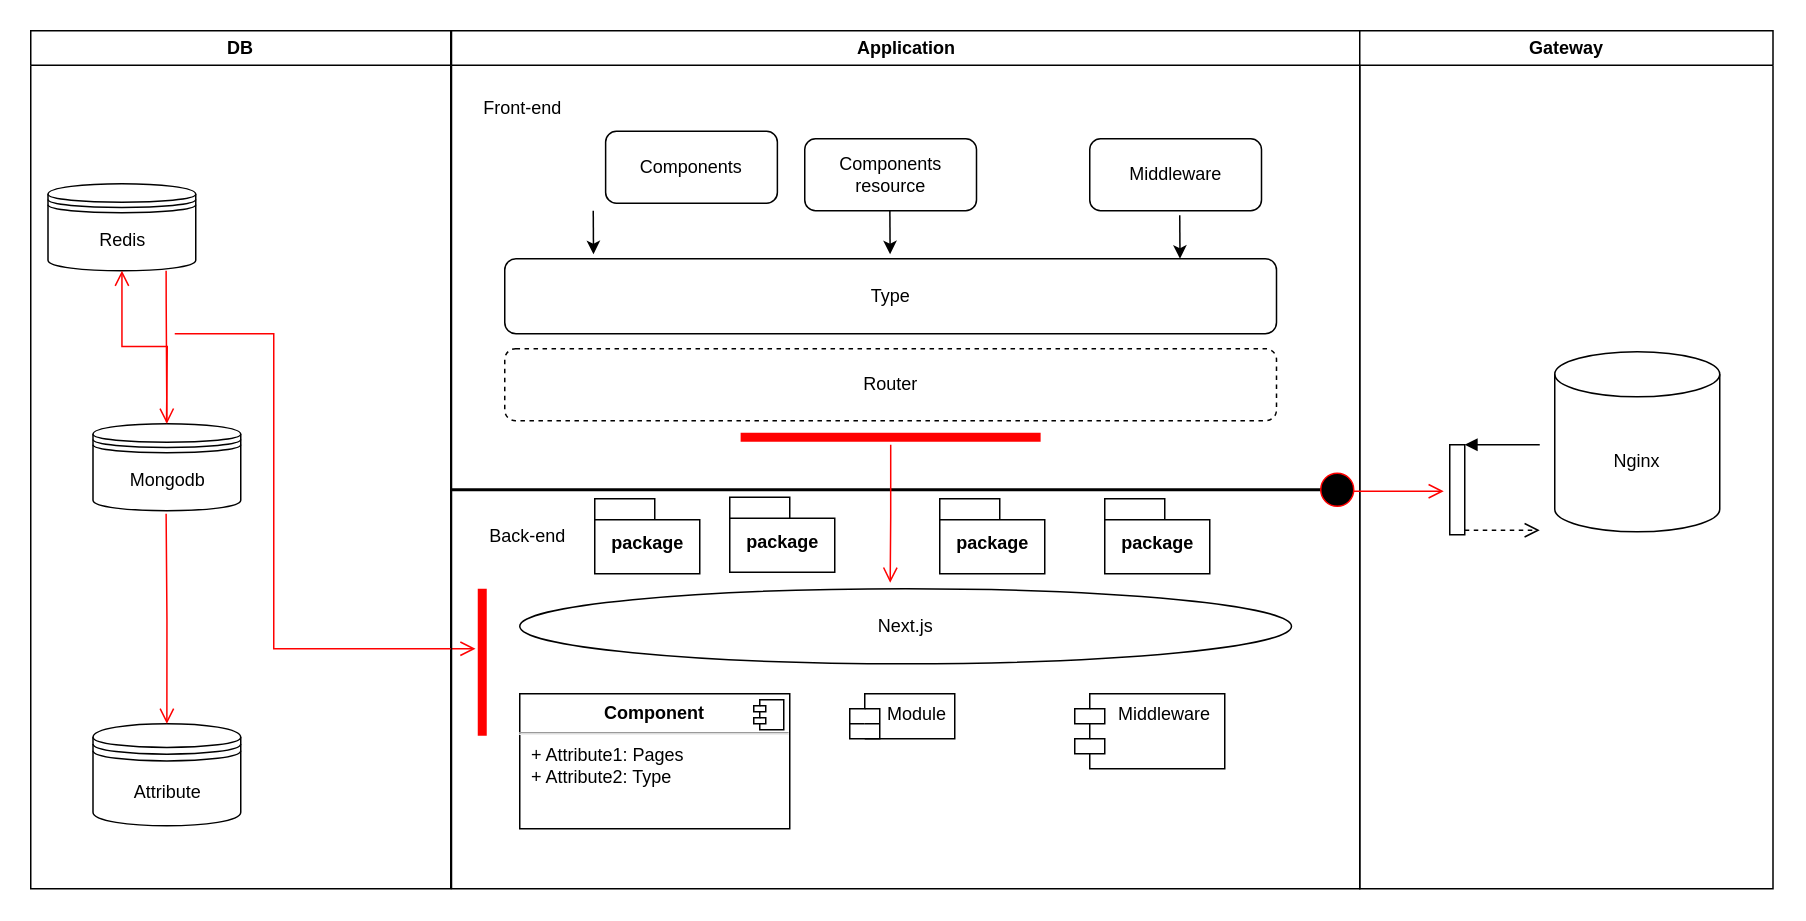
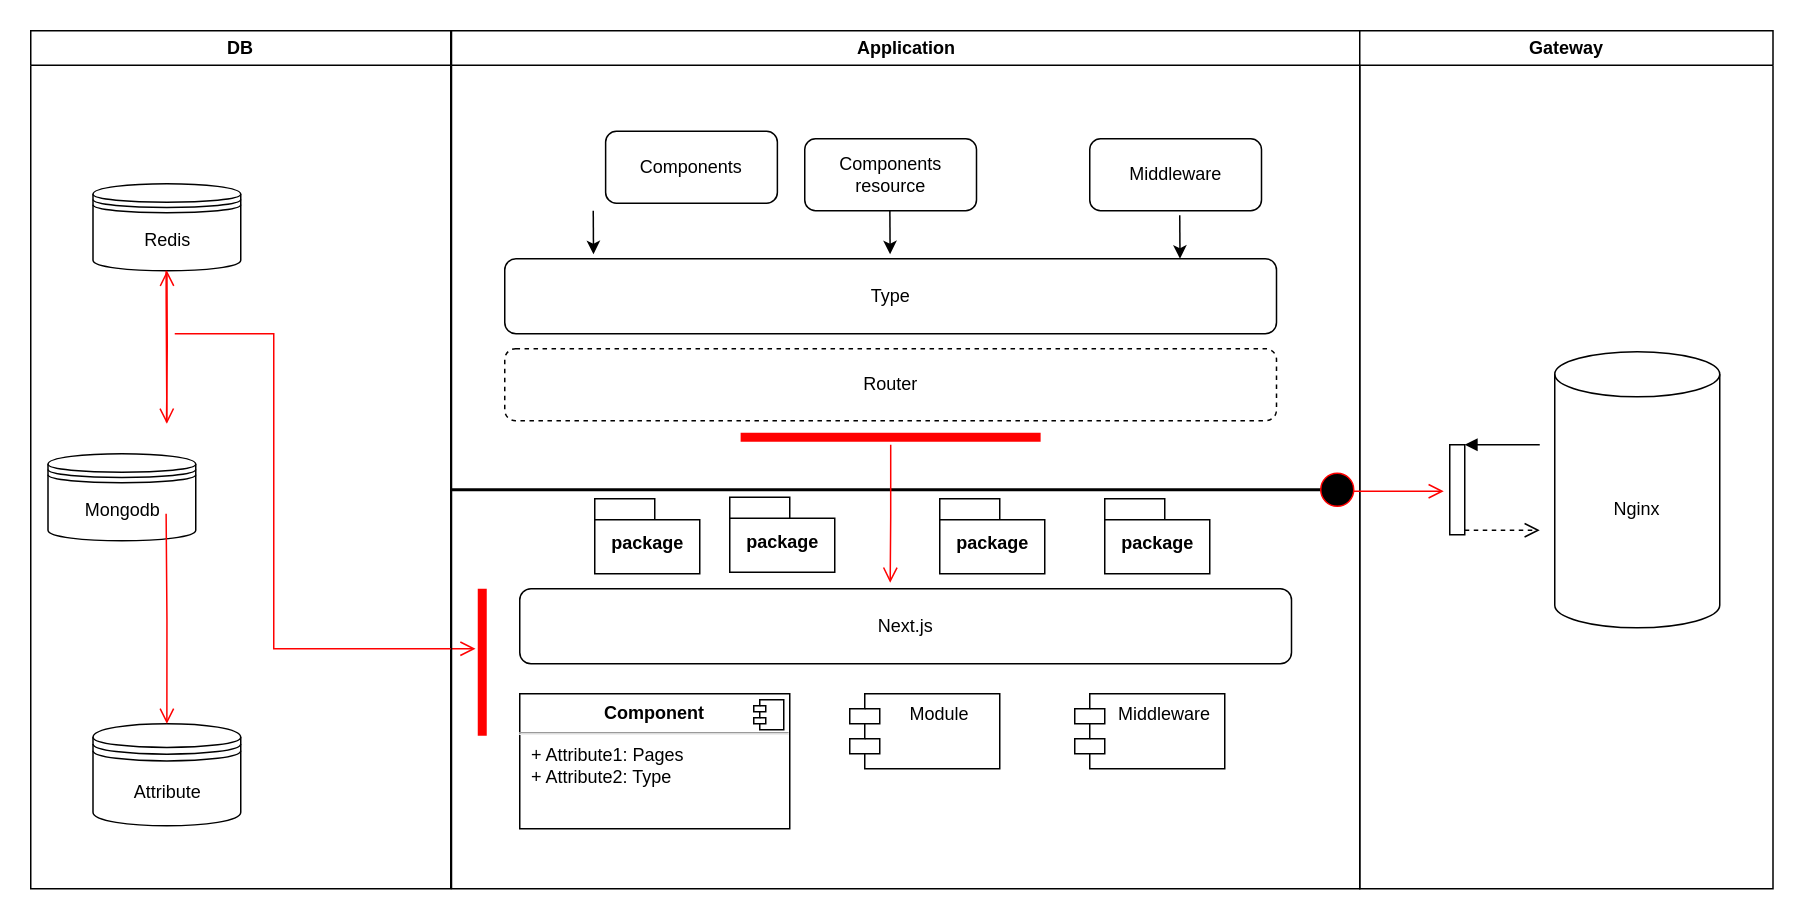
(520, 109) -> none
(122, 227) -> (167, 227)
(1637, 442) -> (1637, 490)
(167, 467) -> (122, 497)
(527, 536) -> none
(906, 626) -> (906, 626)
(902, 716) -> (925, 731)
